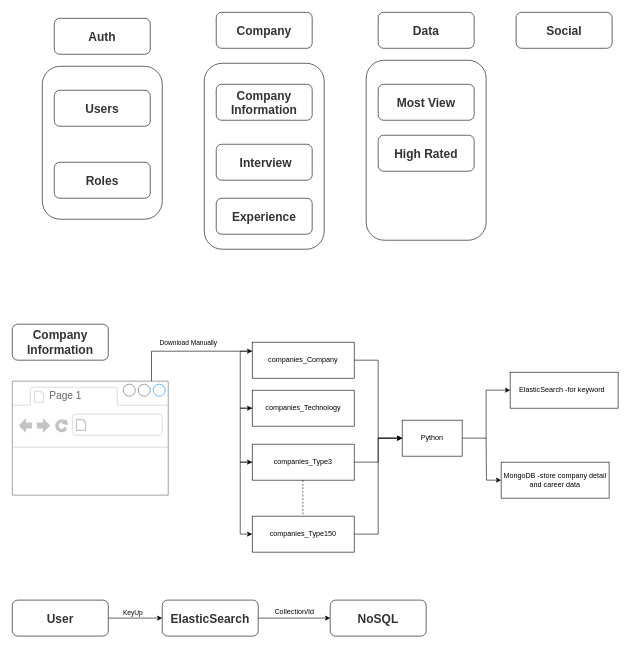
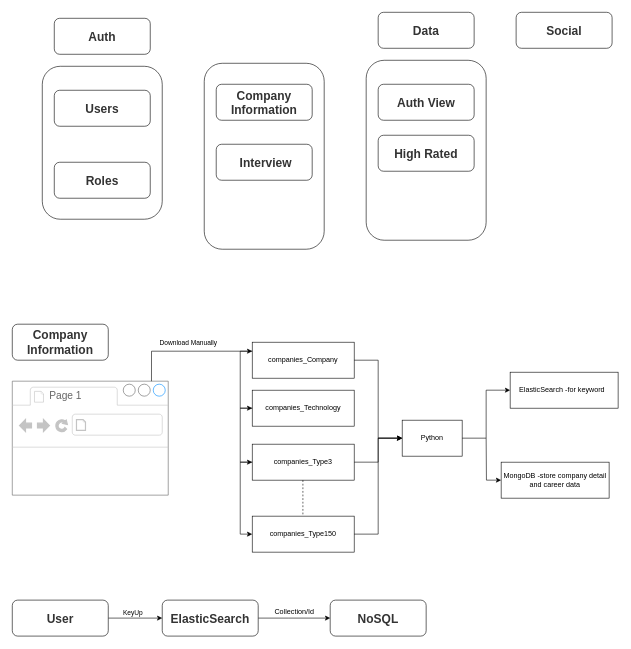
(264, 30) -> none
(426, 102) -> (426, 102)
(264, 216) -> none
